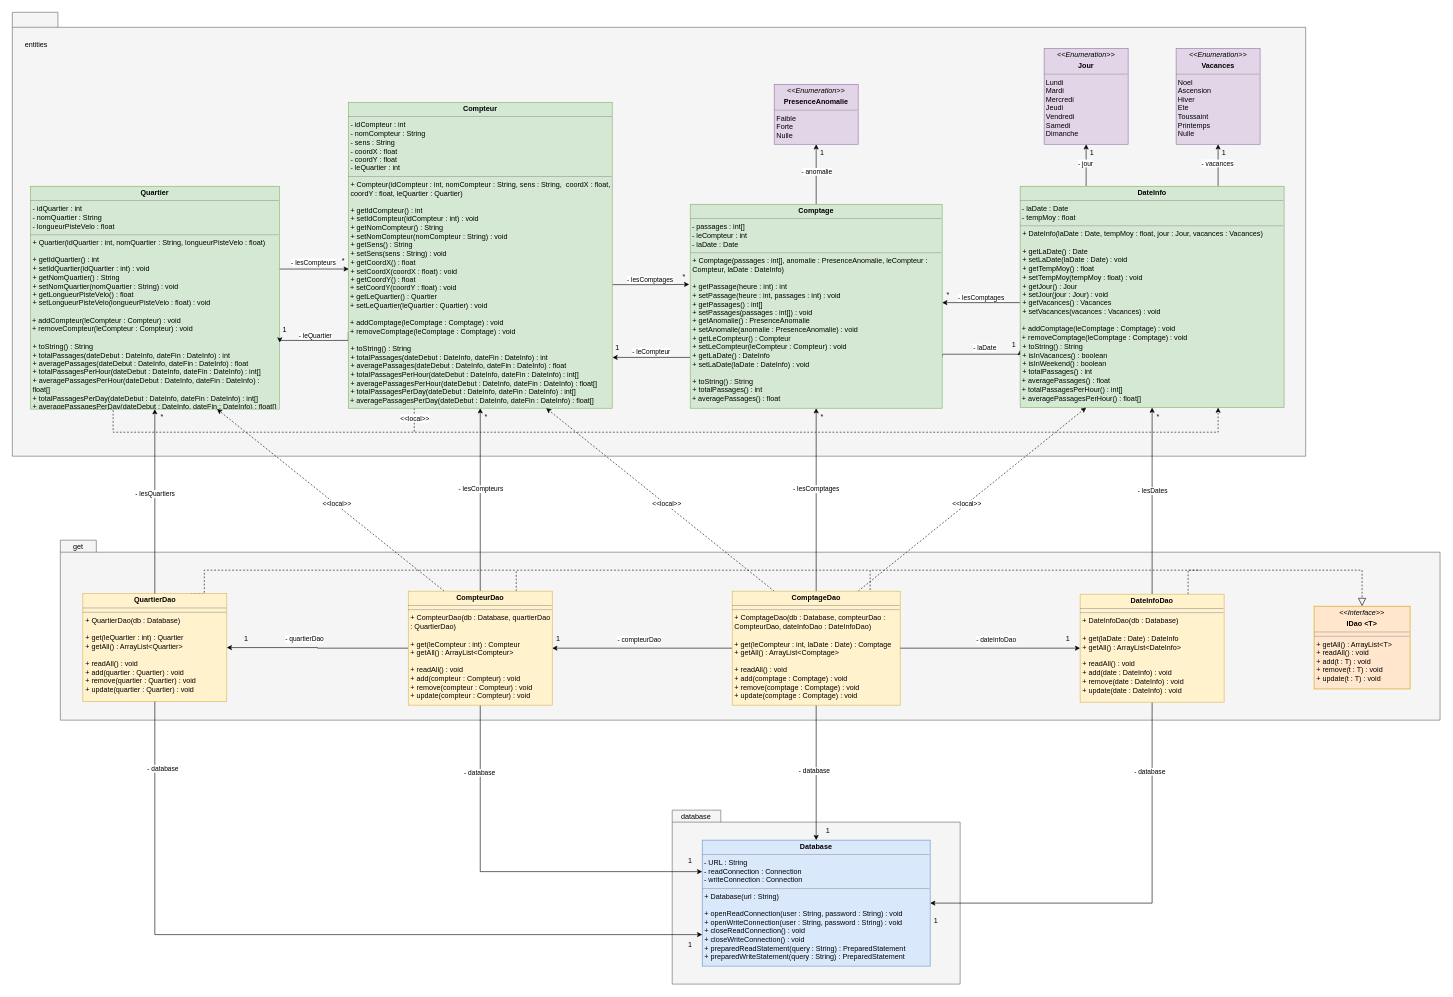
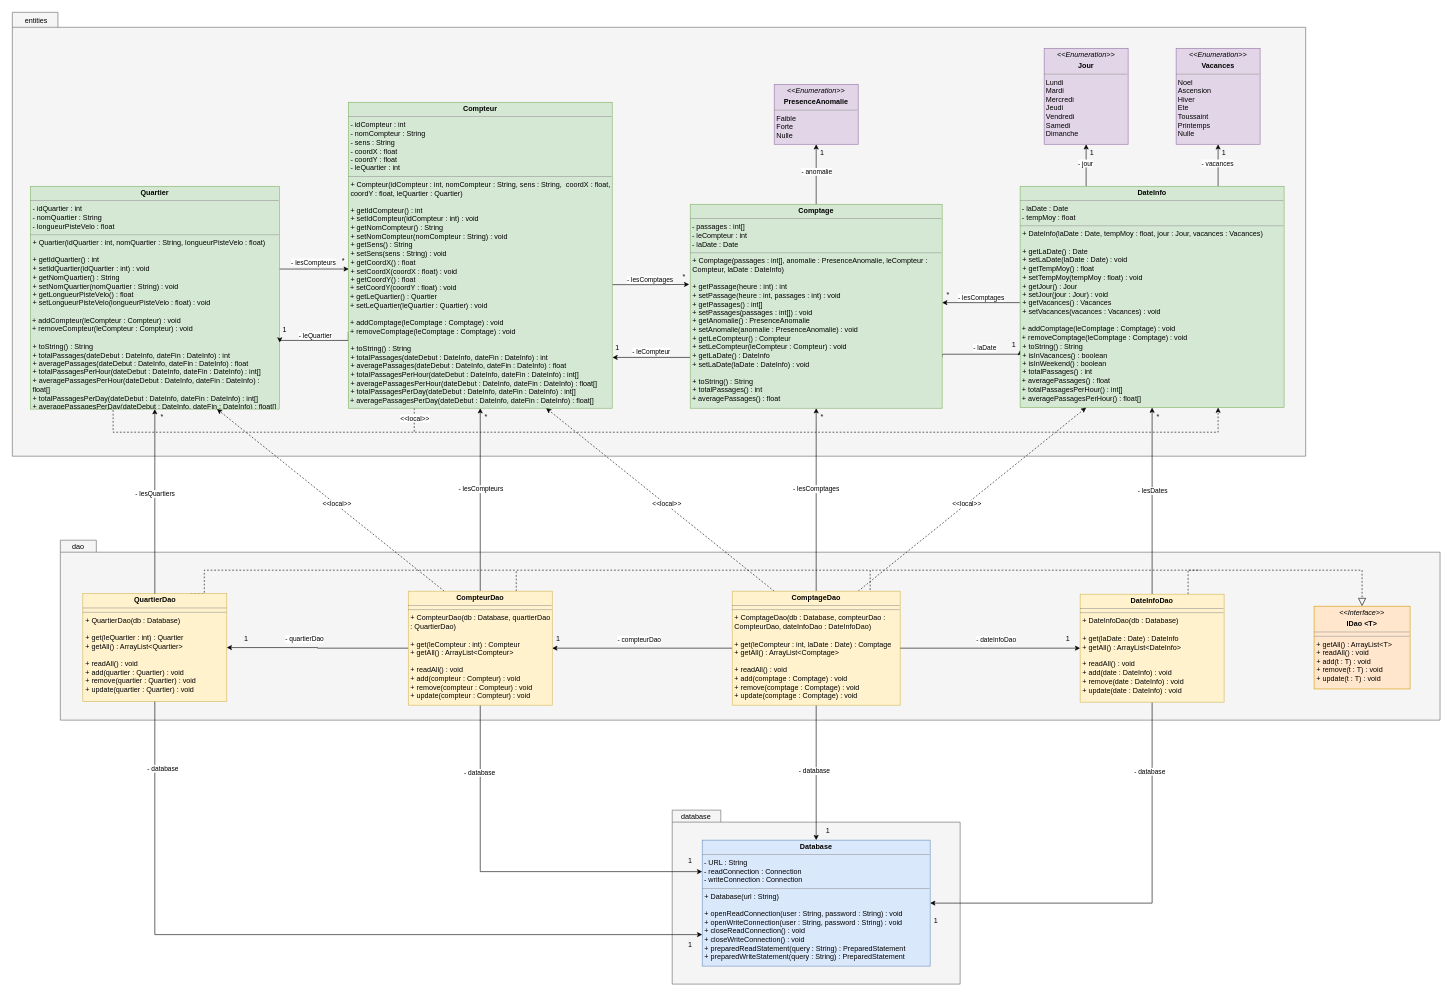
(36, 45) -> (36, 21)
(78, 547) -> (78, 547)
